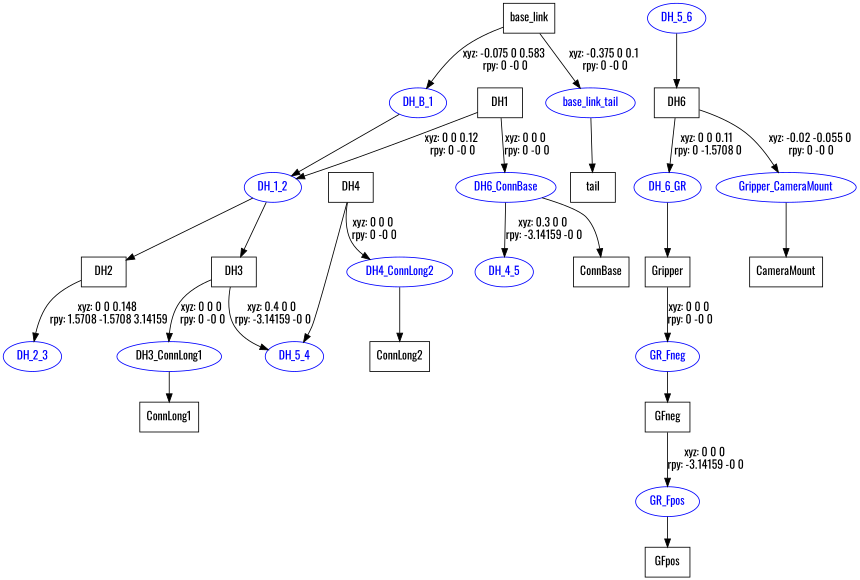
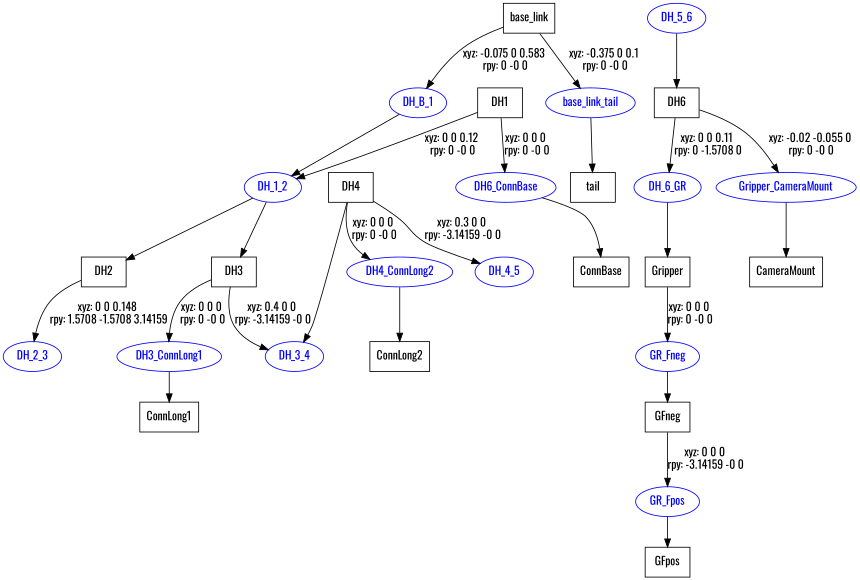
(505, 226) -> (419, 238)
(169, 357) -> (169, 357)
(294, 357) -> (294, 357)
